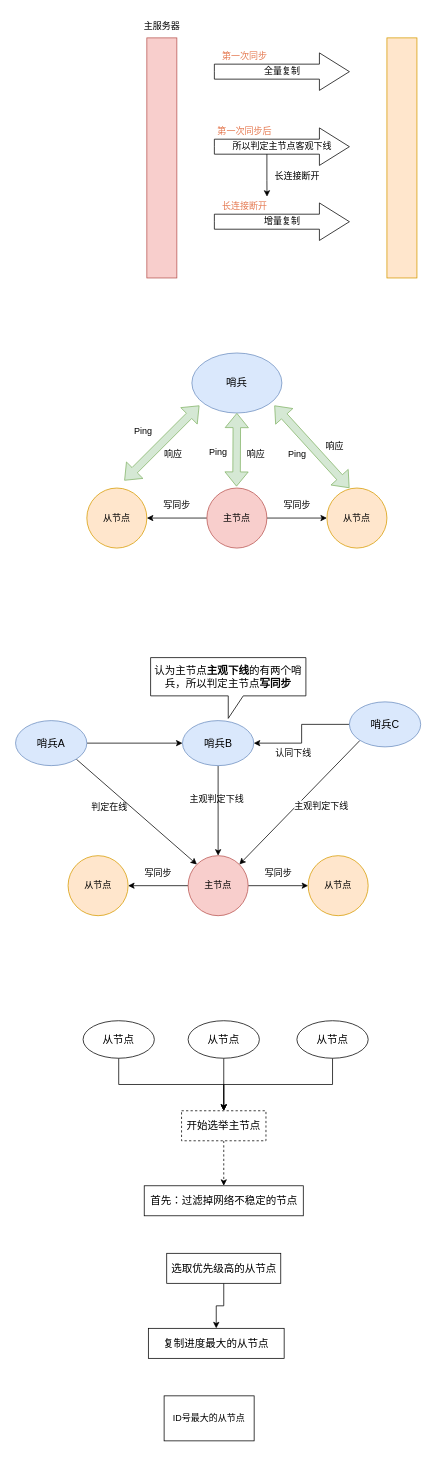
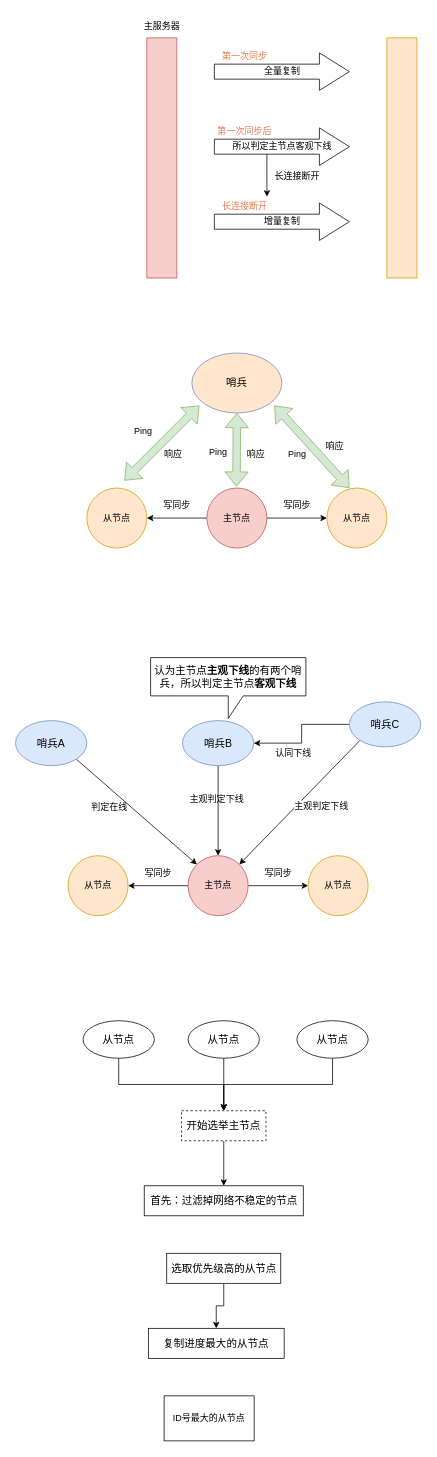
(237, 383) -> (237, 383)
(228, 677) -> (228, 677)
(175, 743) -> none
(224, 1160) -> (224, 1160)
